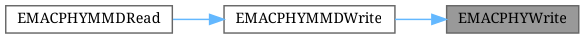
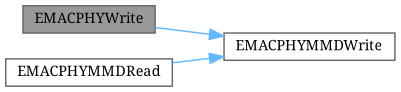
(413, 19) -> (182, 31)
